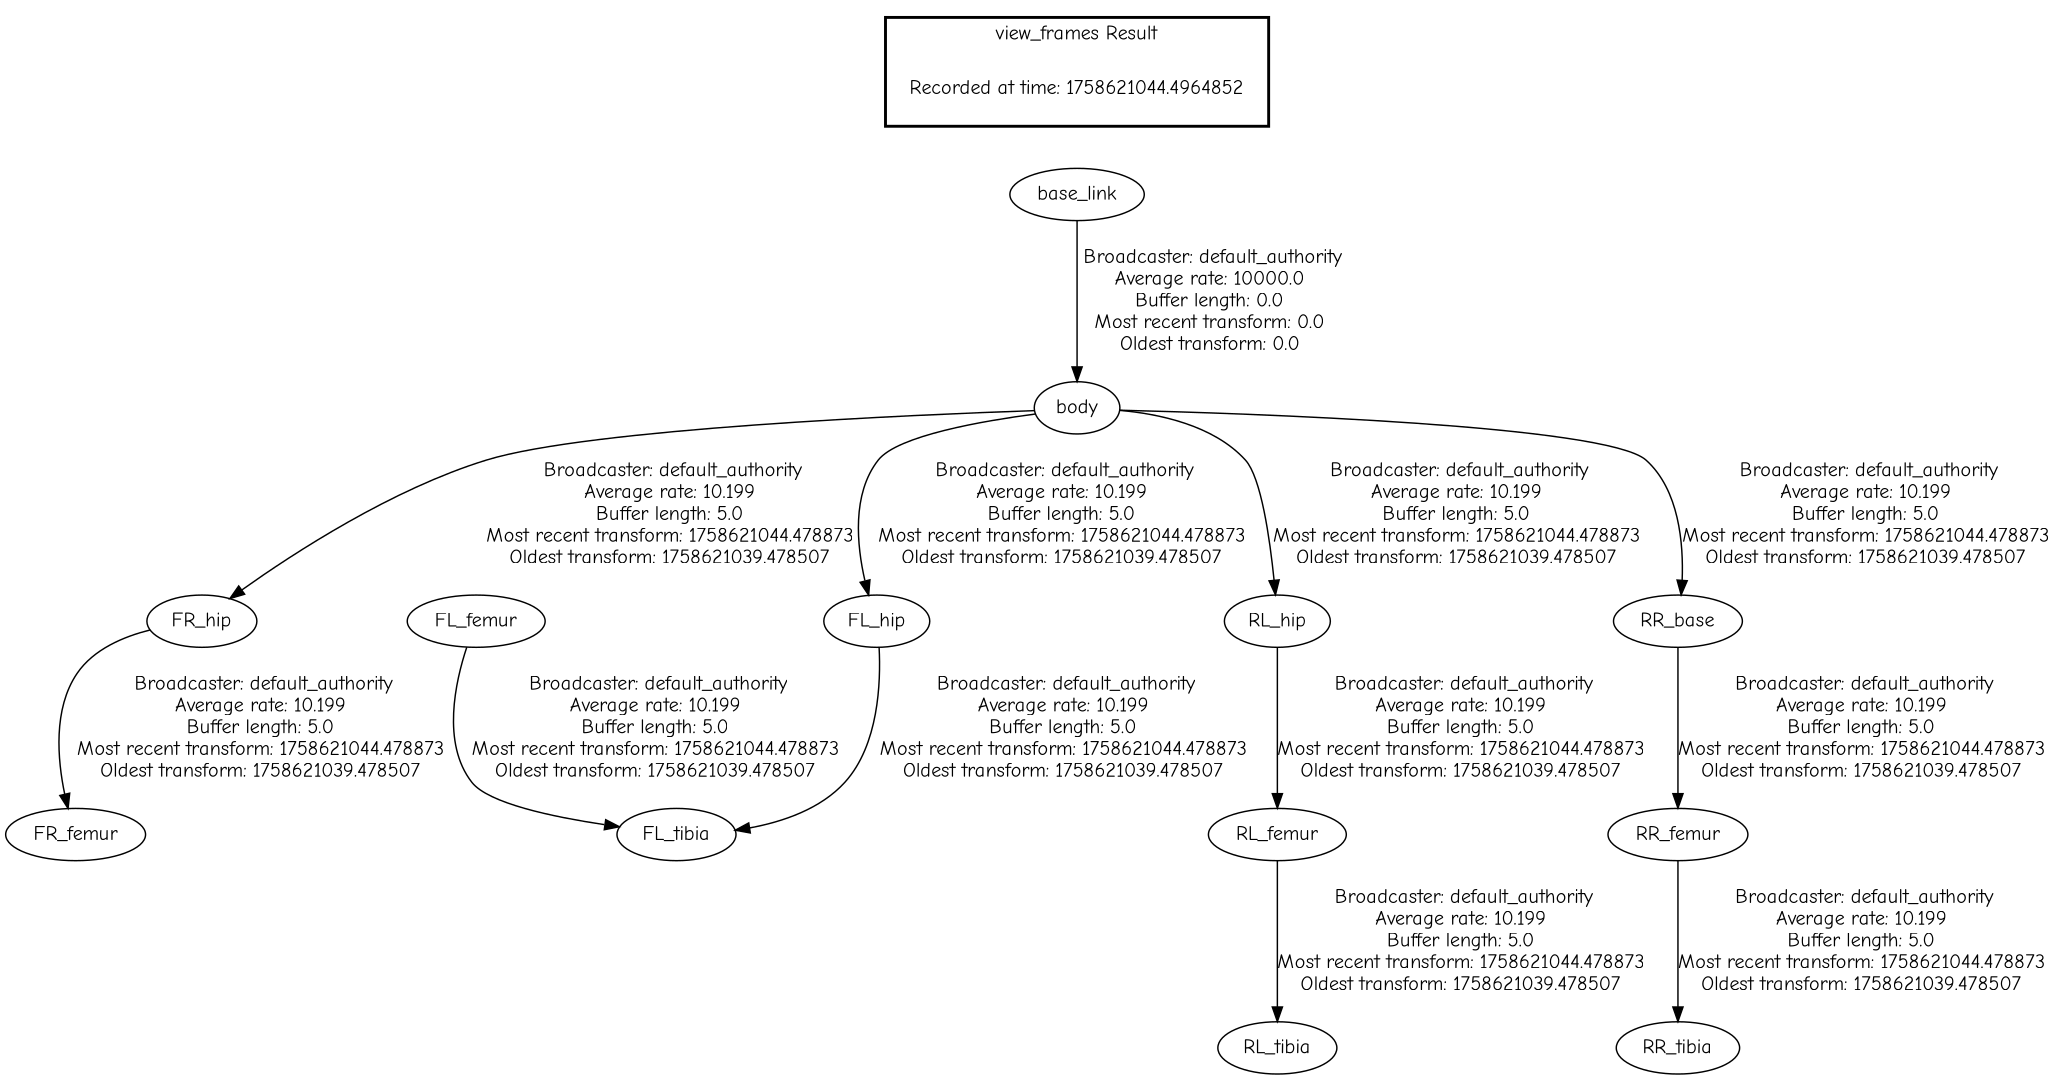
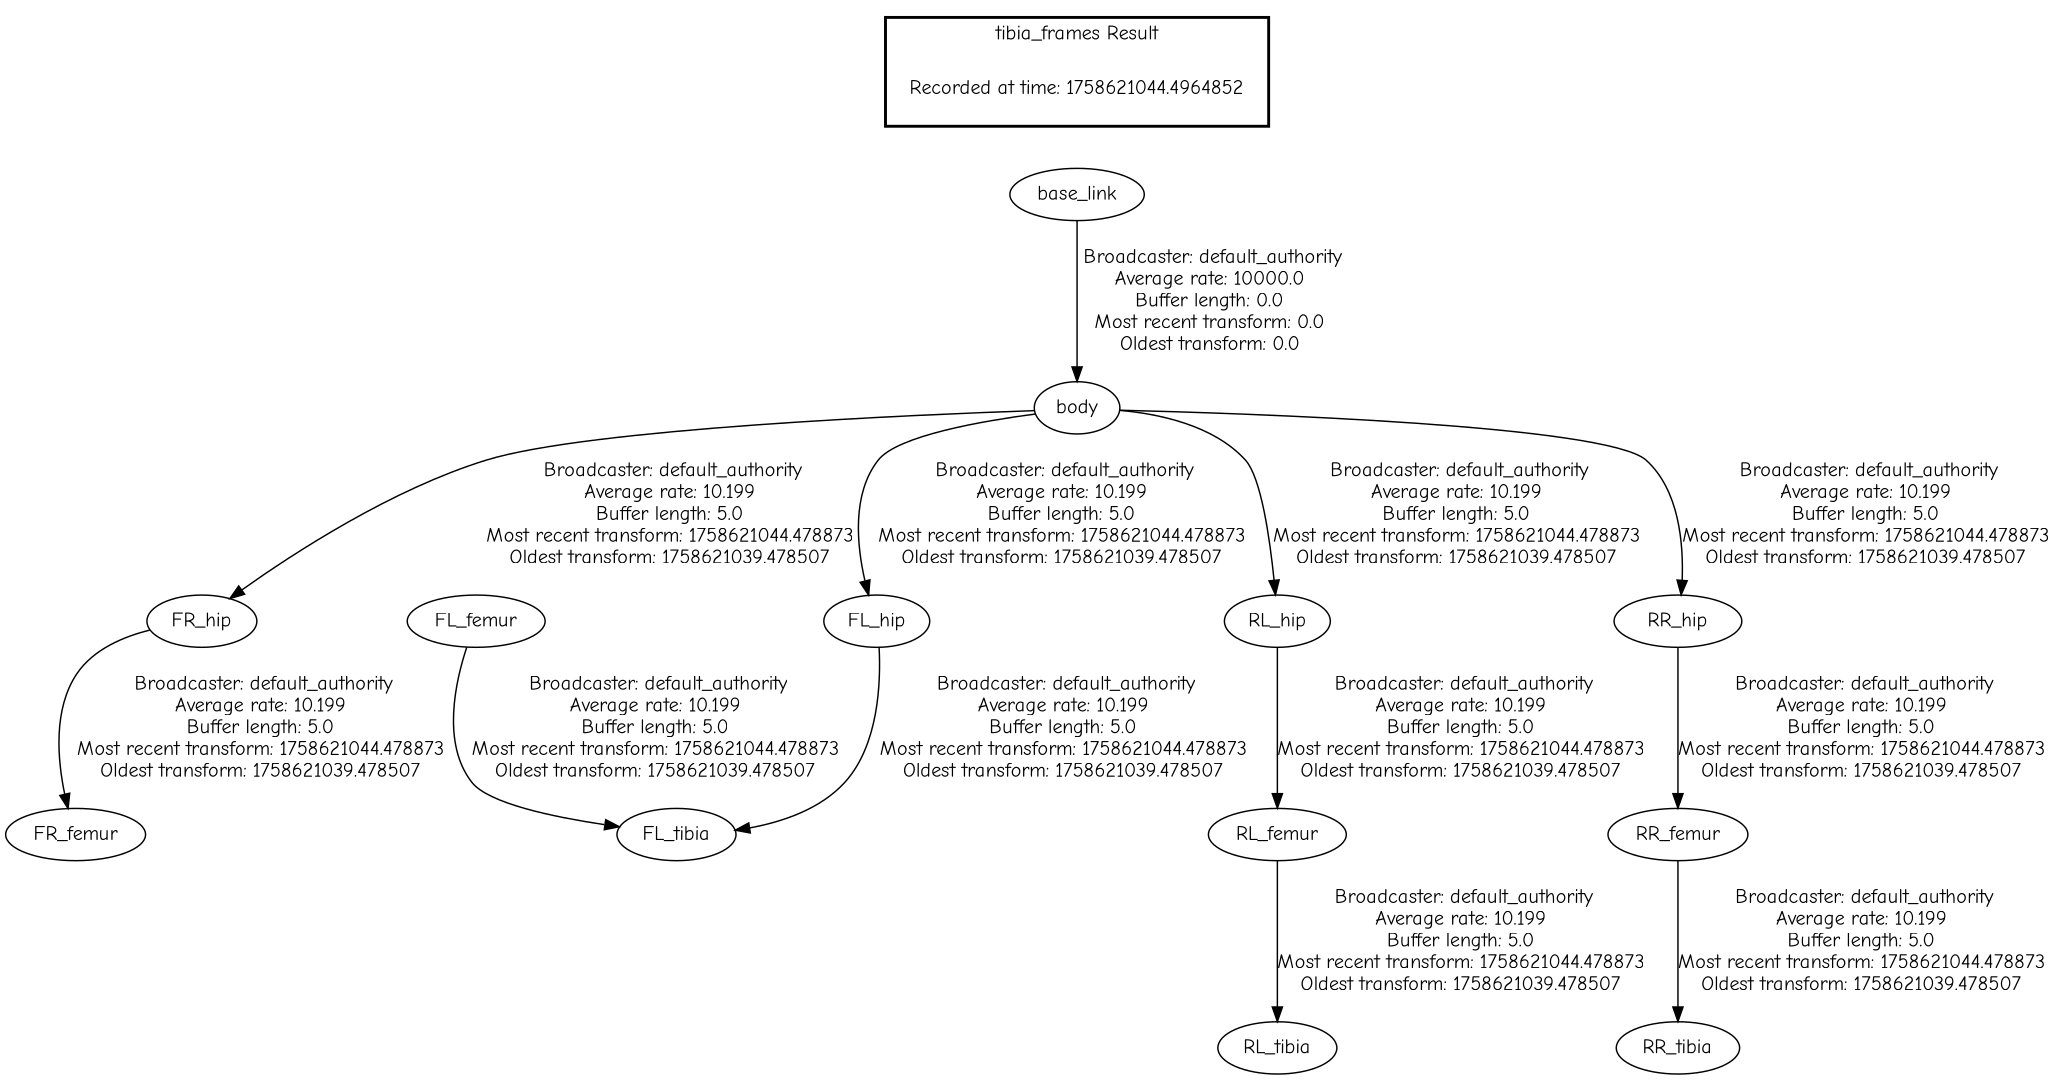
(1077, 34) -> (1077, 34)
(1678, 621) -> (1678, 621)
